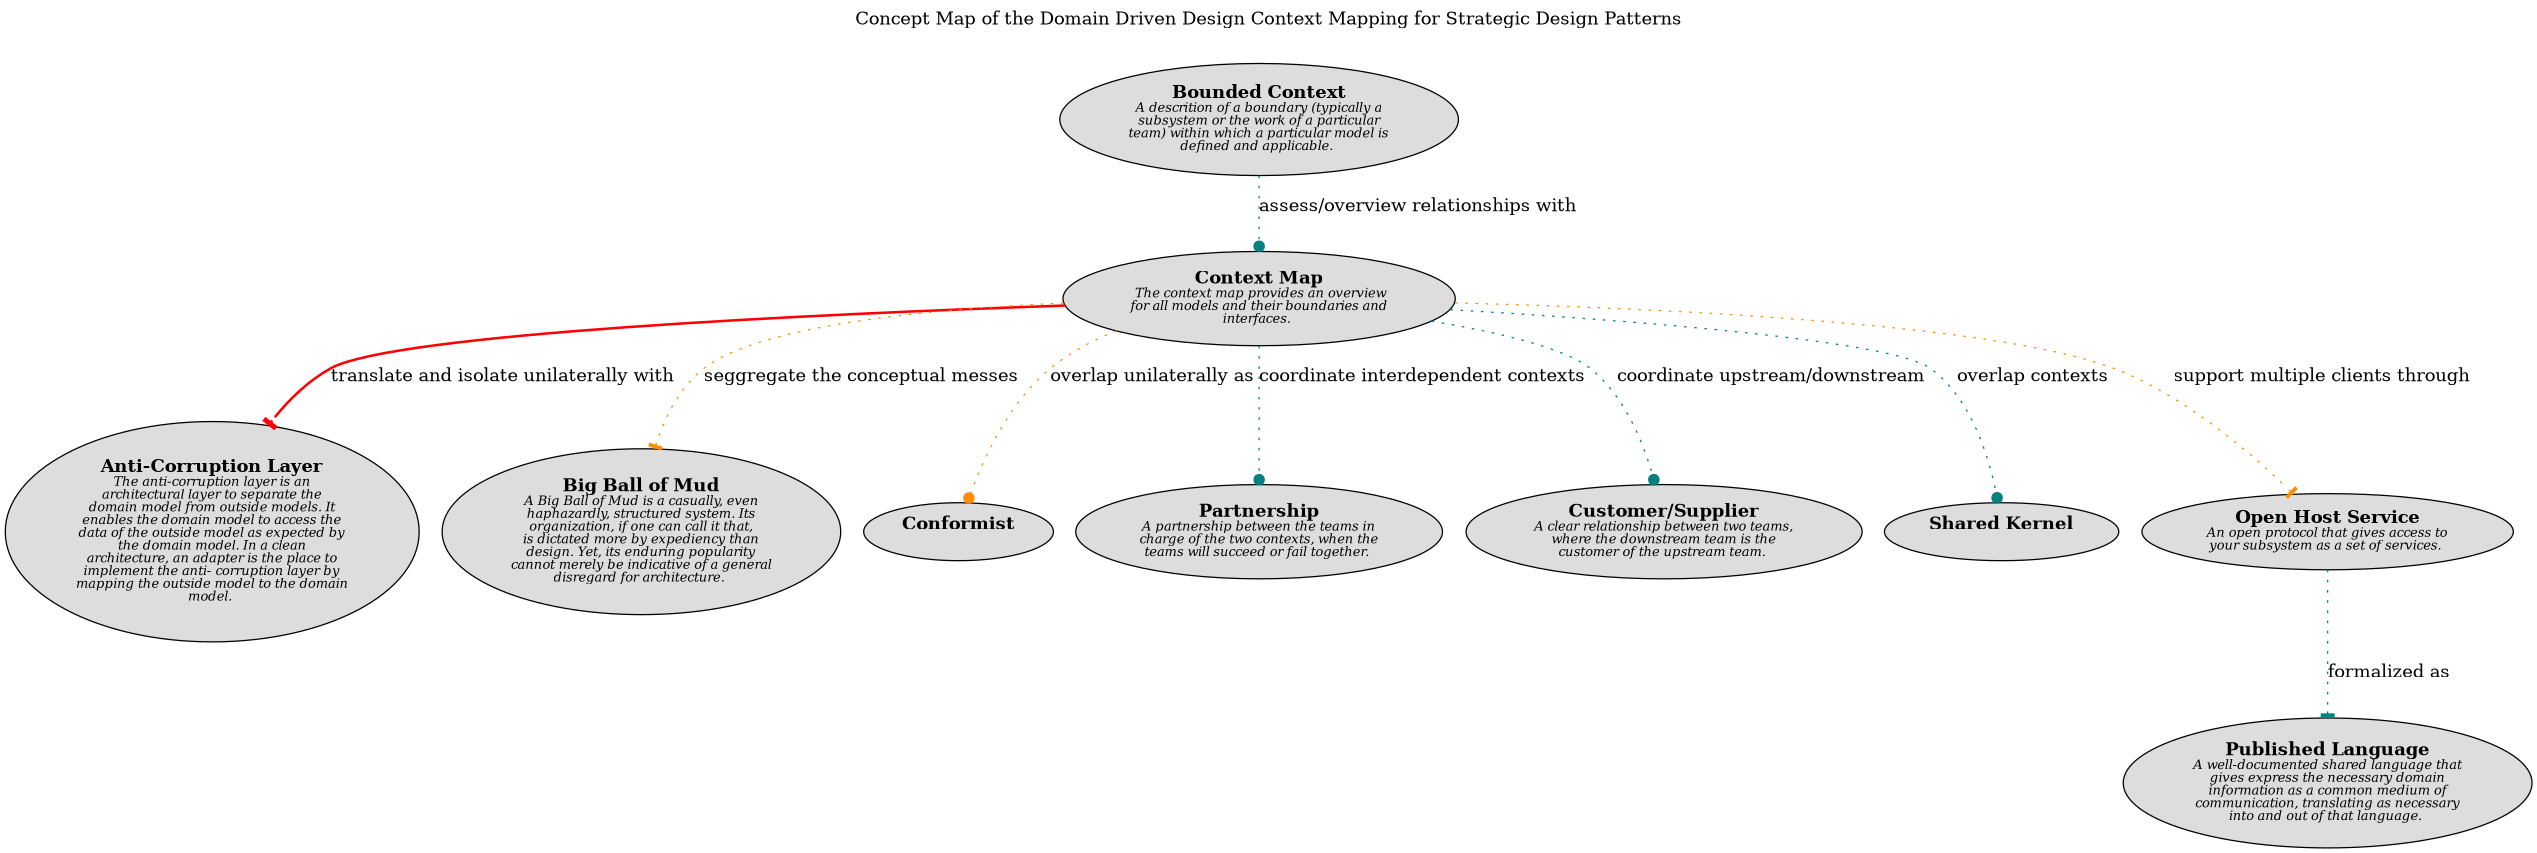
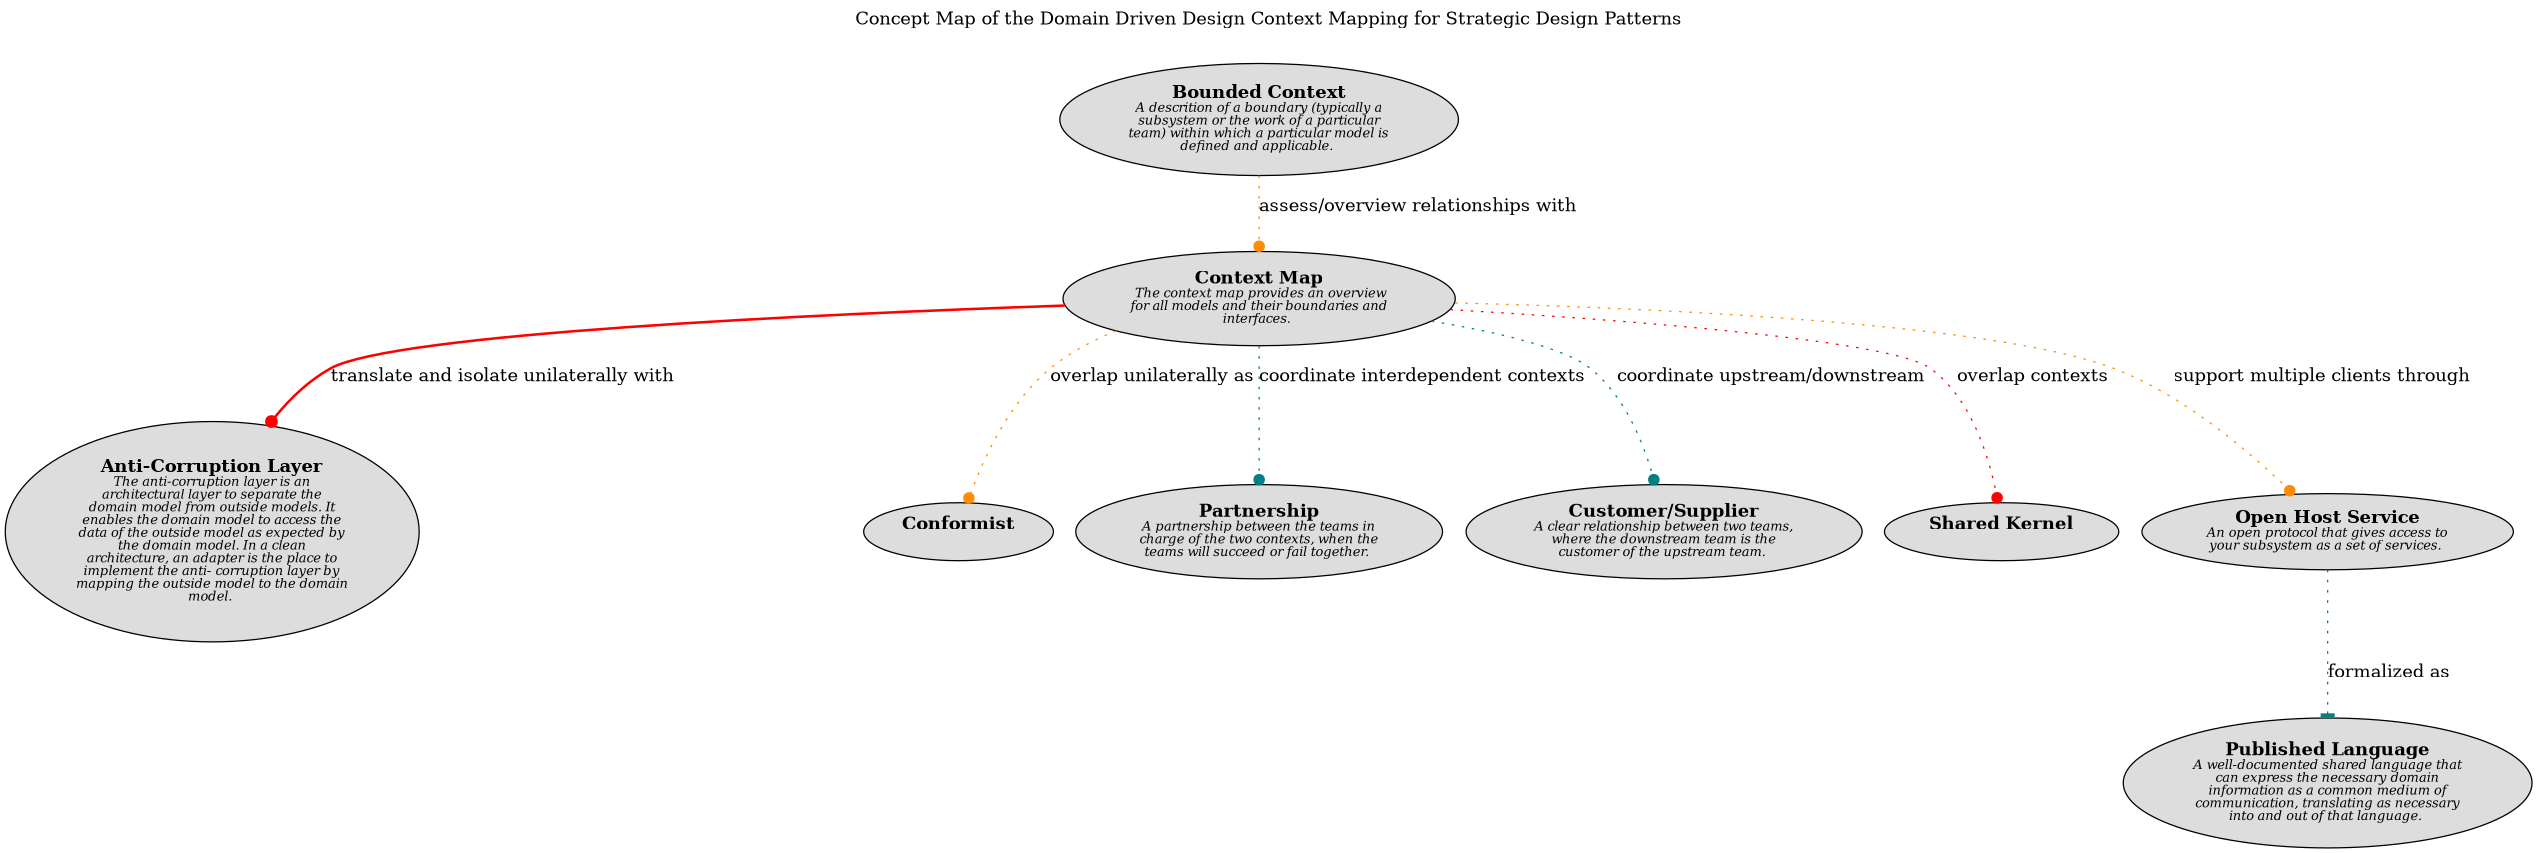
(1259, 208) -> (1259, 208)
(659, 325) -> (659, 325)
(1891, 328) -> (1891, 328)
(1764, 335) -> (1764, 335)
(641, 532) -> none
(2328, 778) -> (2328, 778)
